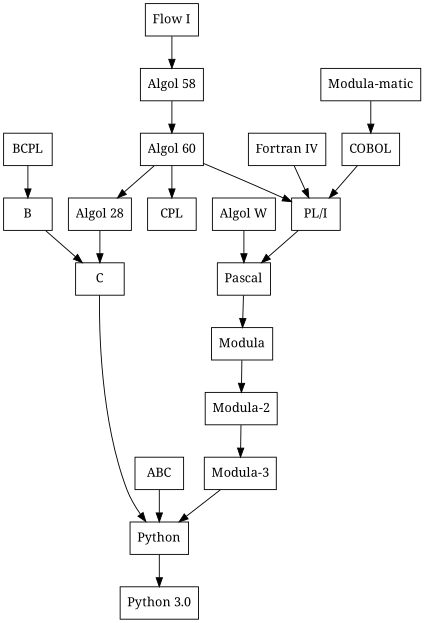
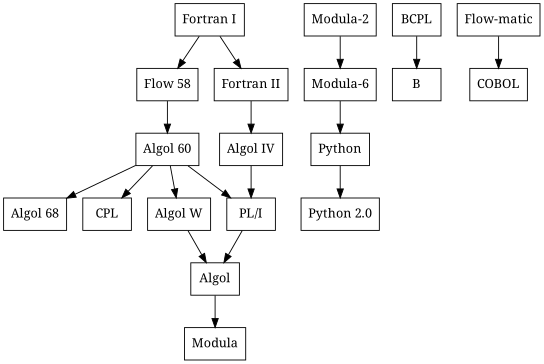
(172, 20) -> (210, 20)
(172, 85) -> (167, 85)
none -> (251, 85)
(371, 85) -> (499, 20)
(287, 149) -> (251, 149)
none -> (172, 177)
(346, 178) -> none
(100, 214) -> (35, 214)
(100, 279) -> none
(244, 279) -> (215, 279)
(242, 372) -> none
(159, 473) -> none
(240, 473) -> (340, 85)
(159, 603) -> (340, 214)
